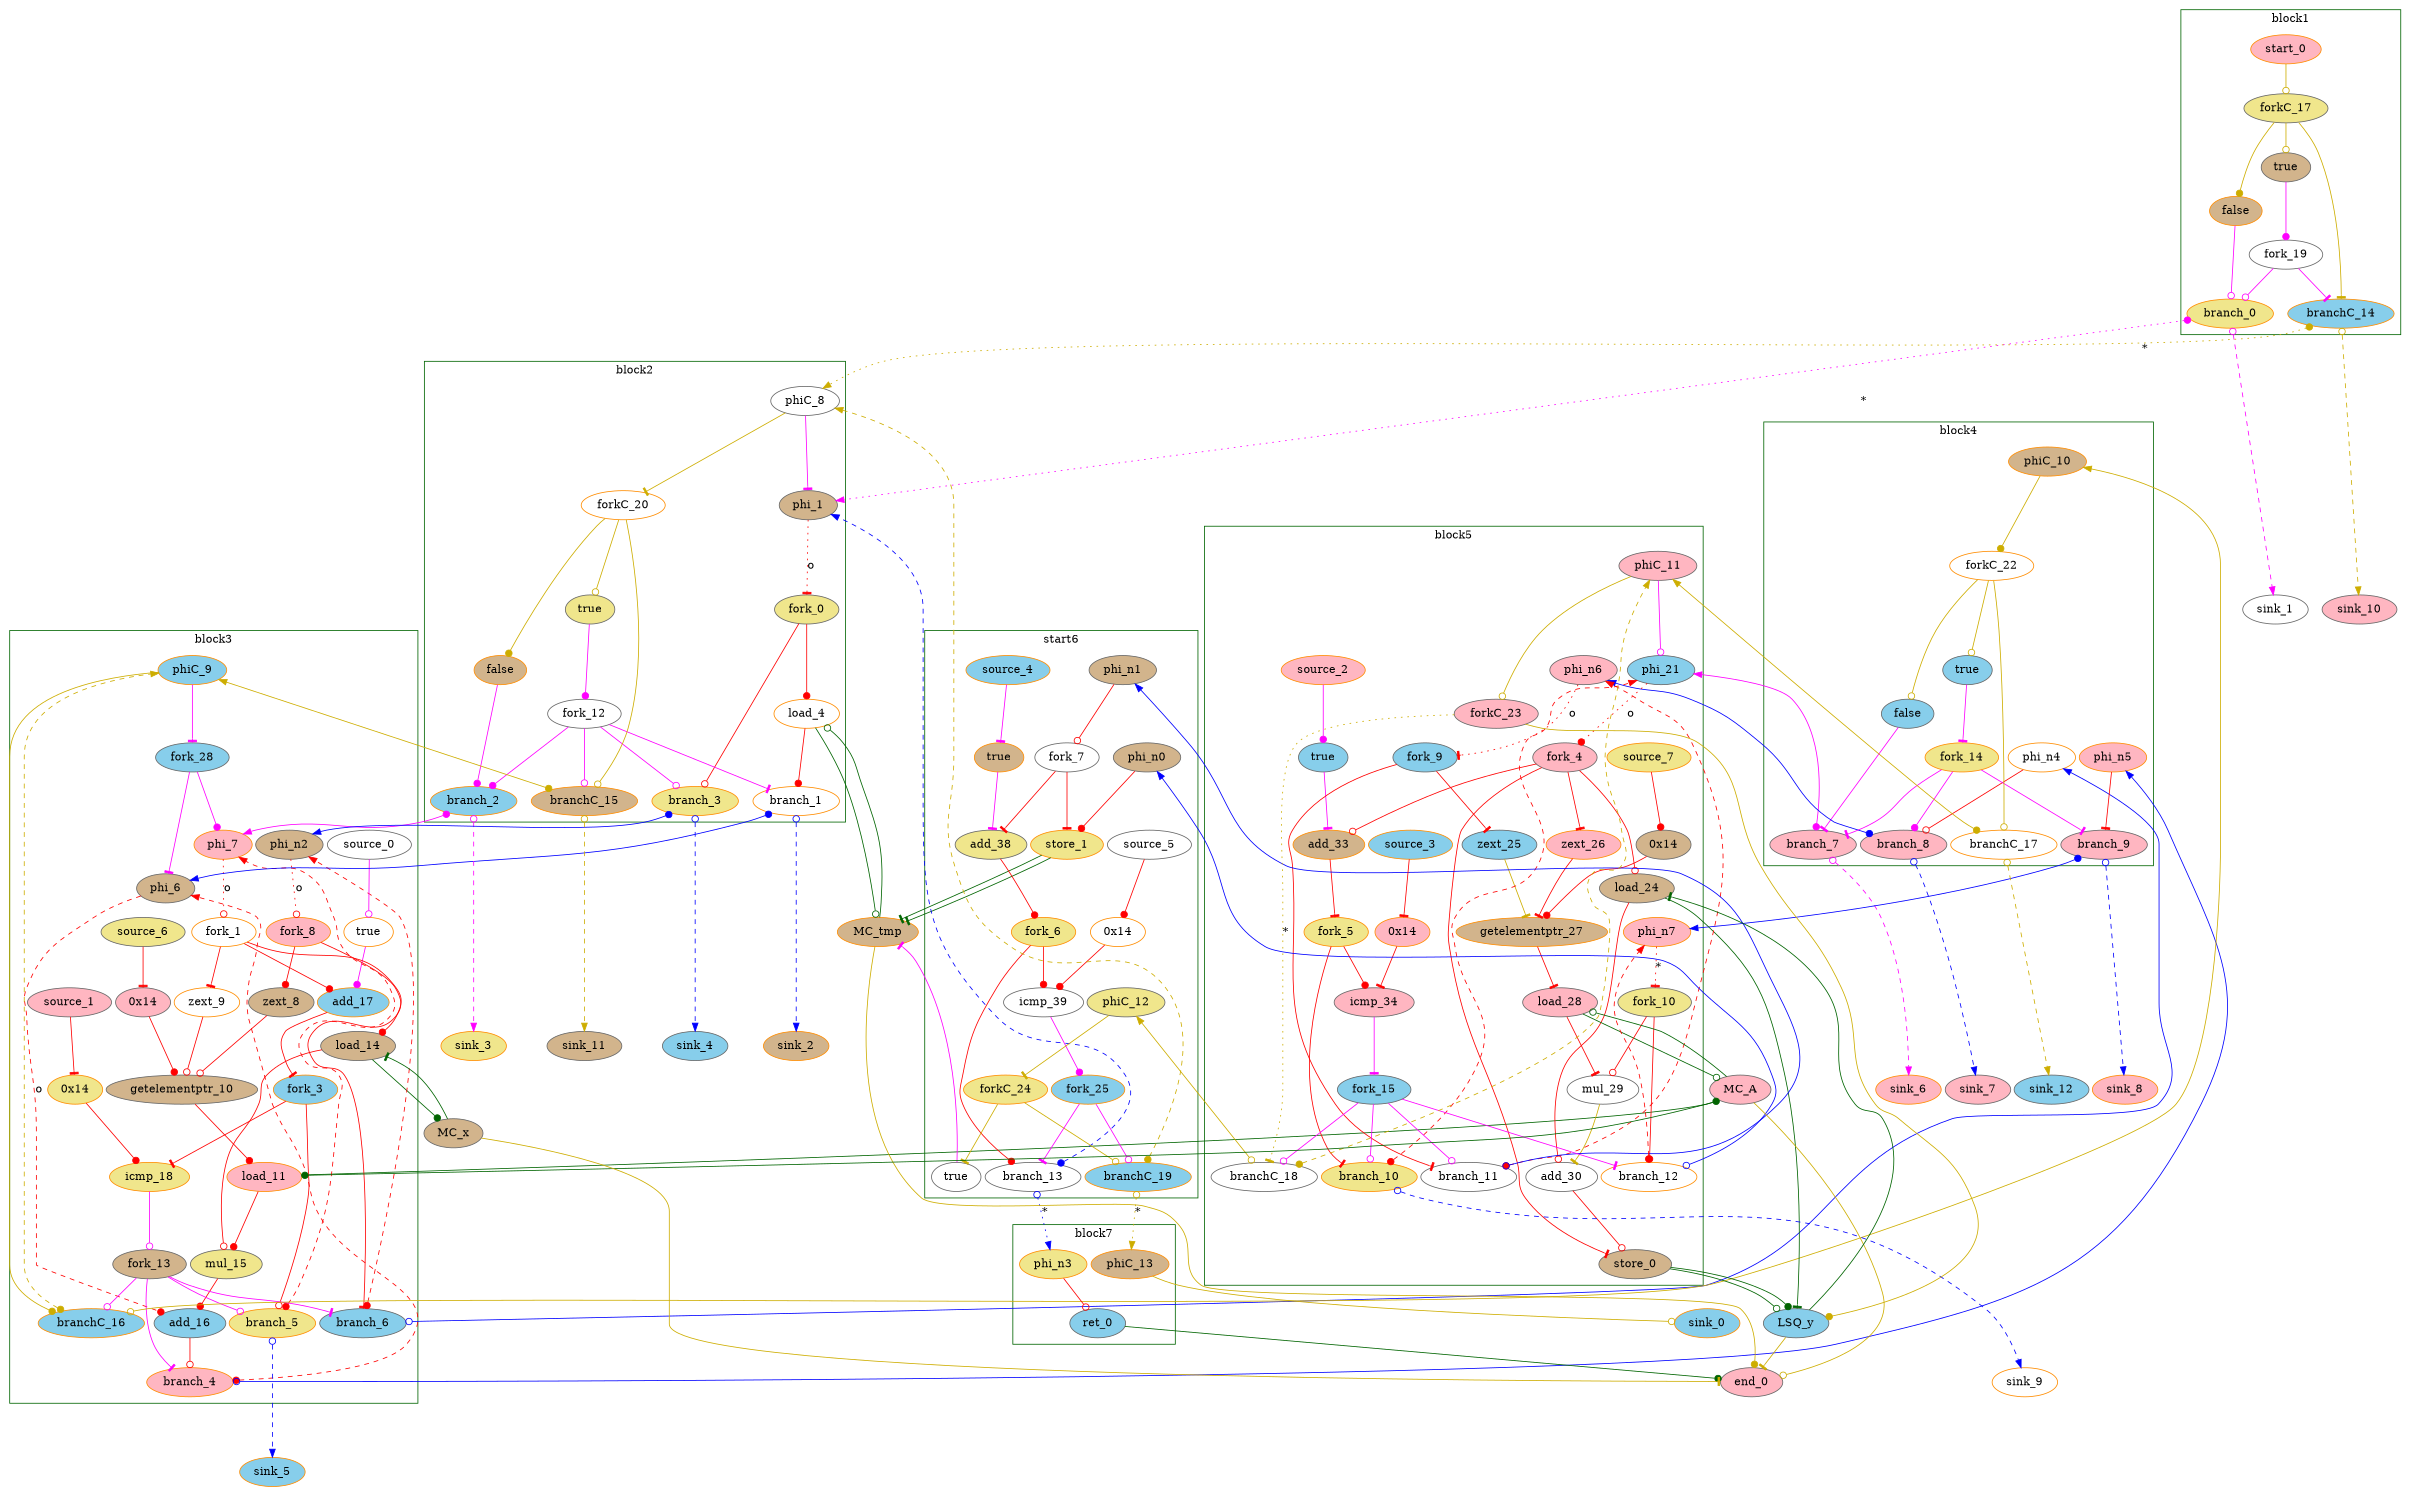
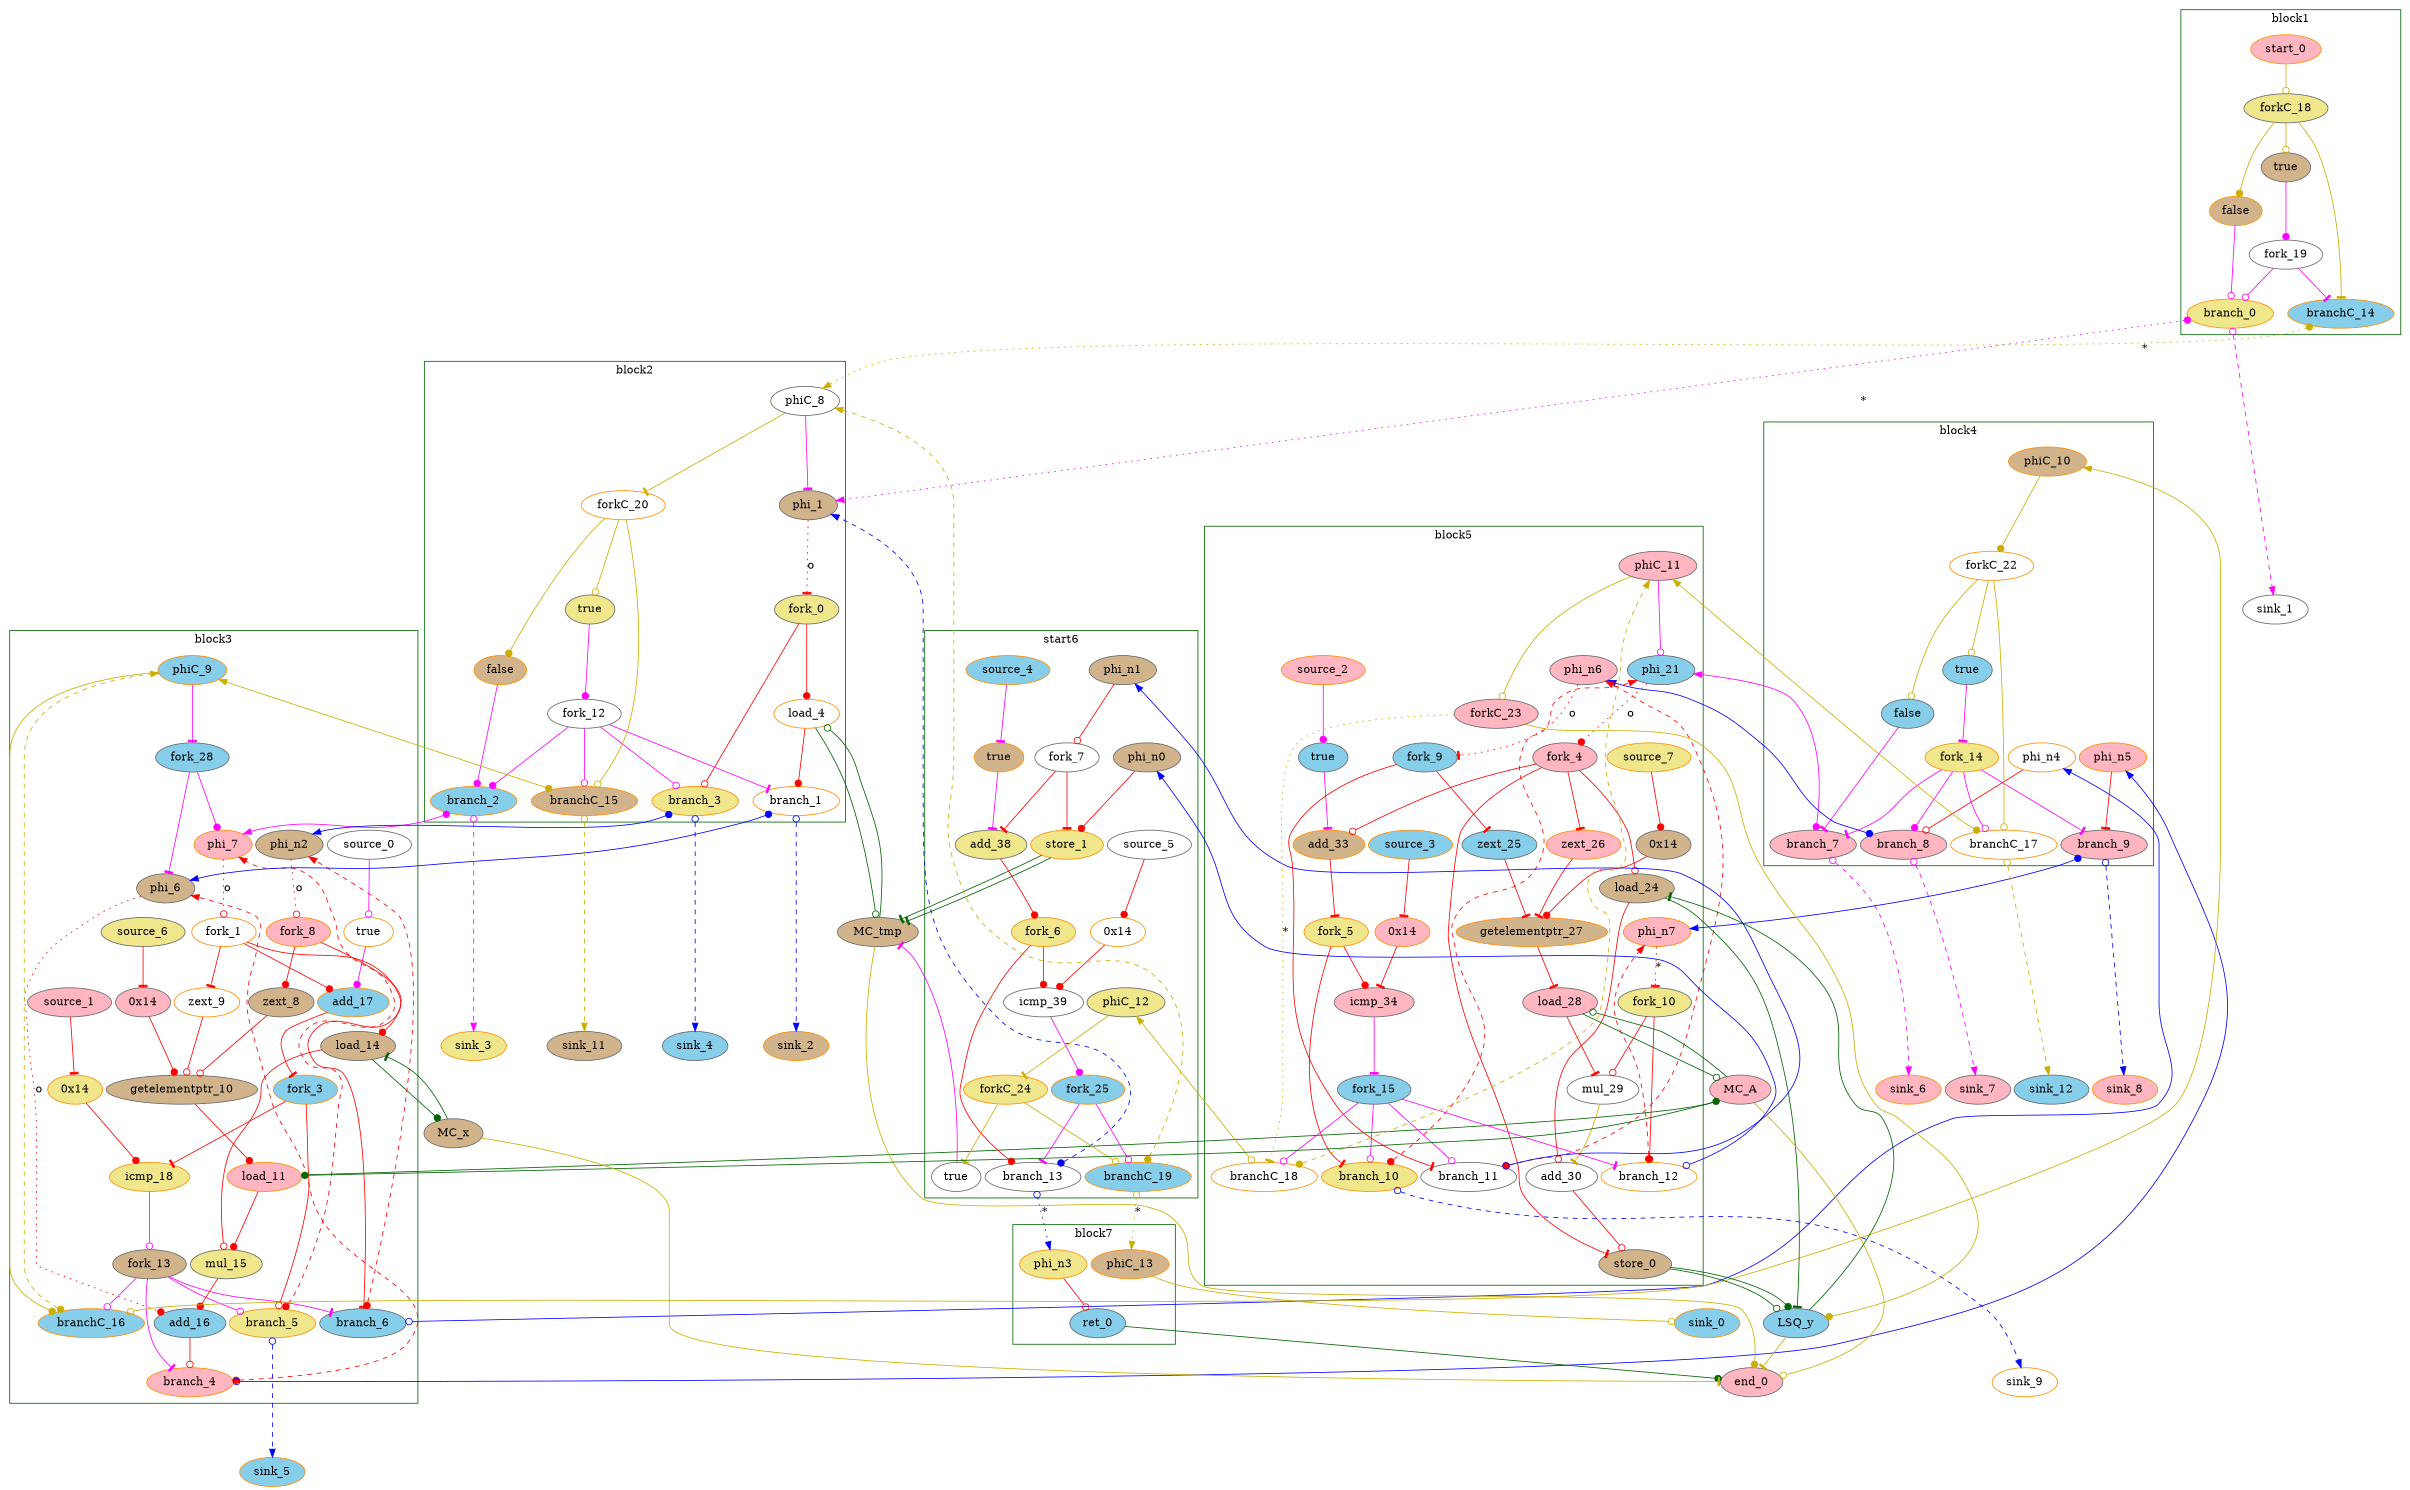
(2286, 108) -> (2286, 108)
(2360, 609) -> none
none -> (1970, 797)
(1513, 881) -> (1513, 881)
(878, 932) -> (878, 932)
(1950, 964) -> (1950, 964)
(36, 1115) -> (36, 1115)
(1264, 1177) -> (1264, 1177)
